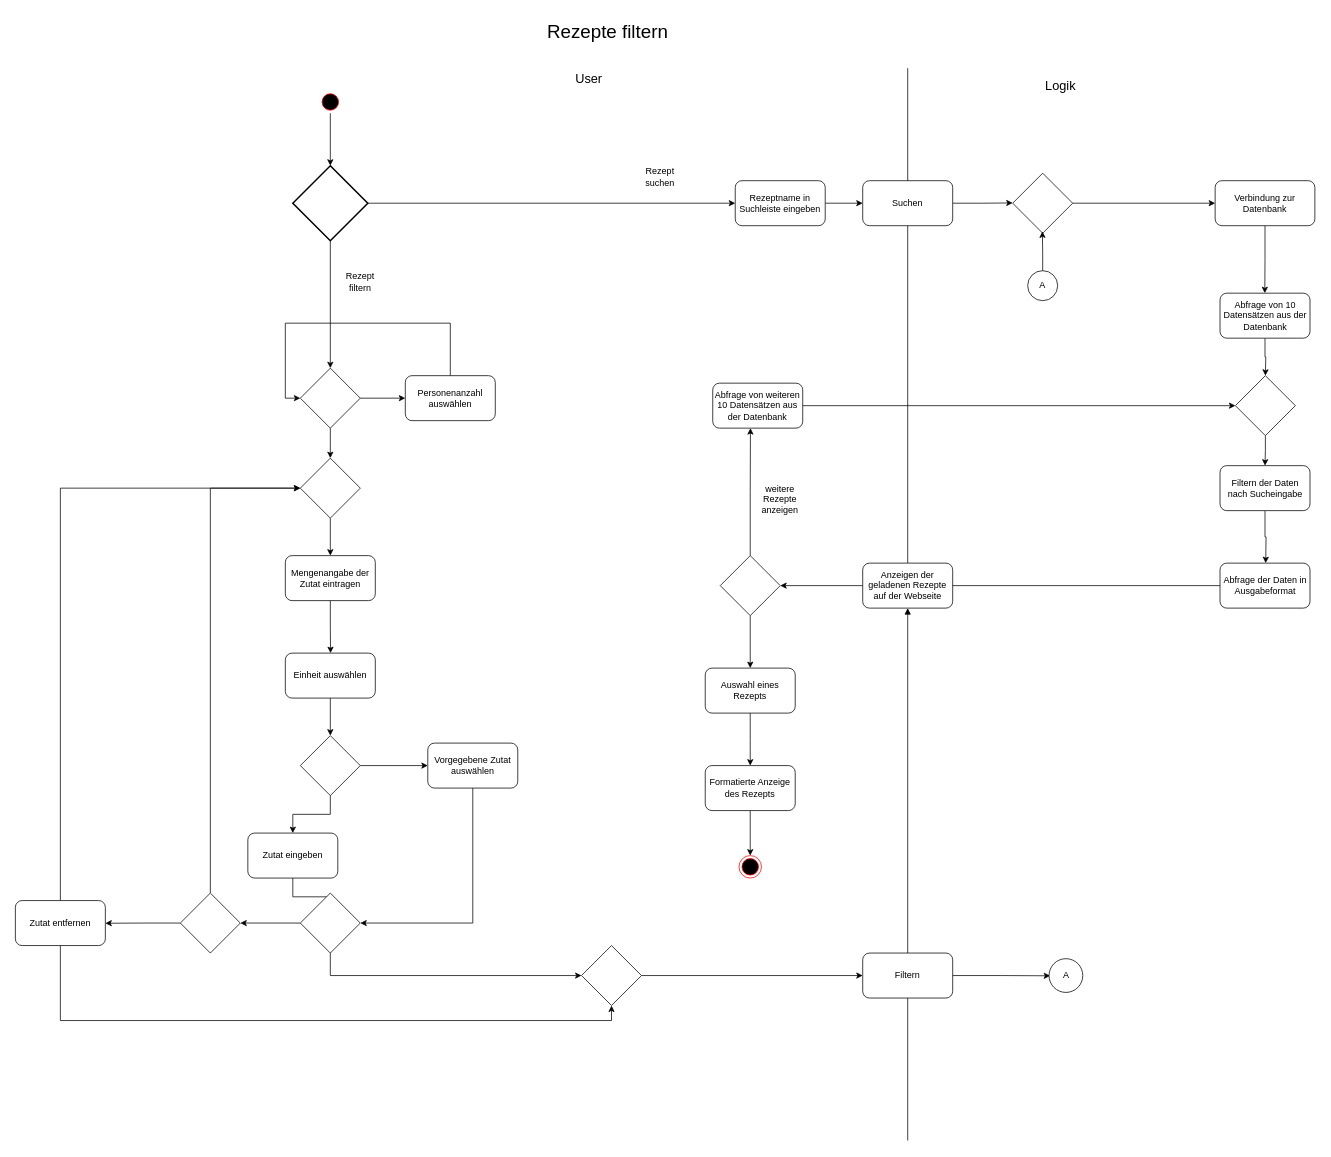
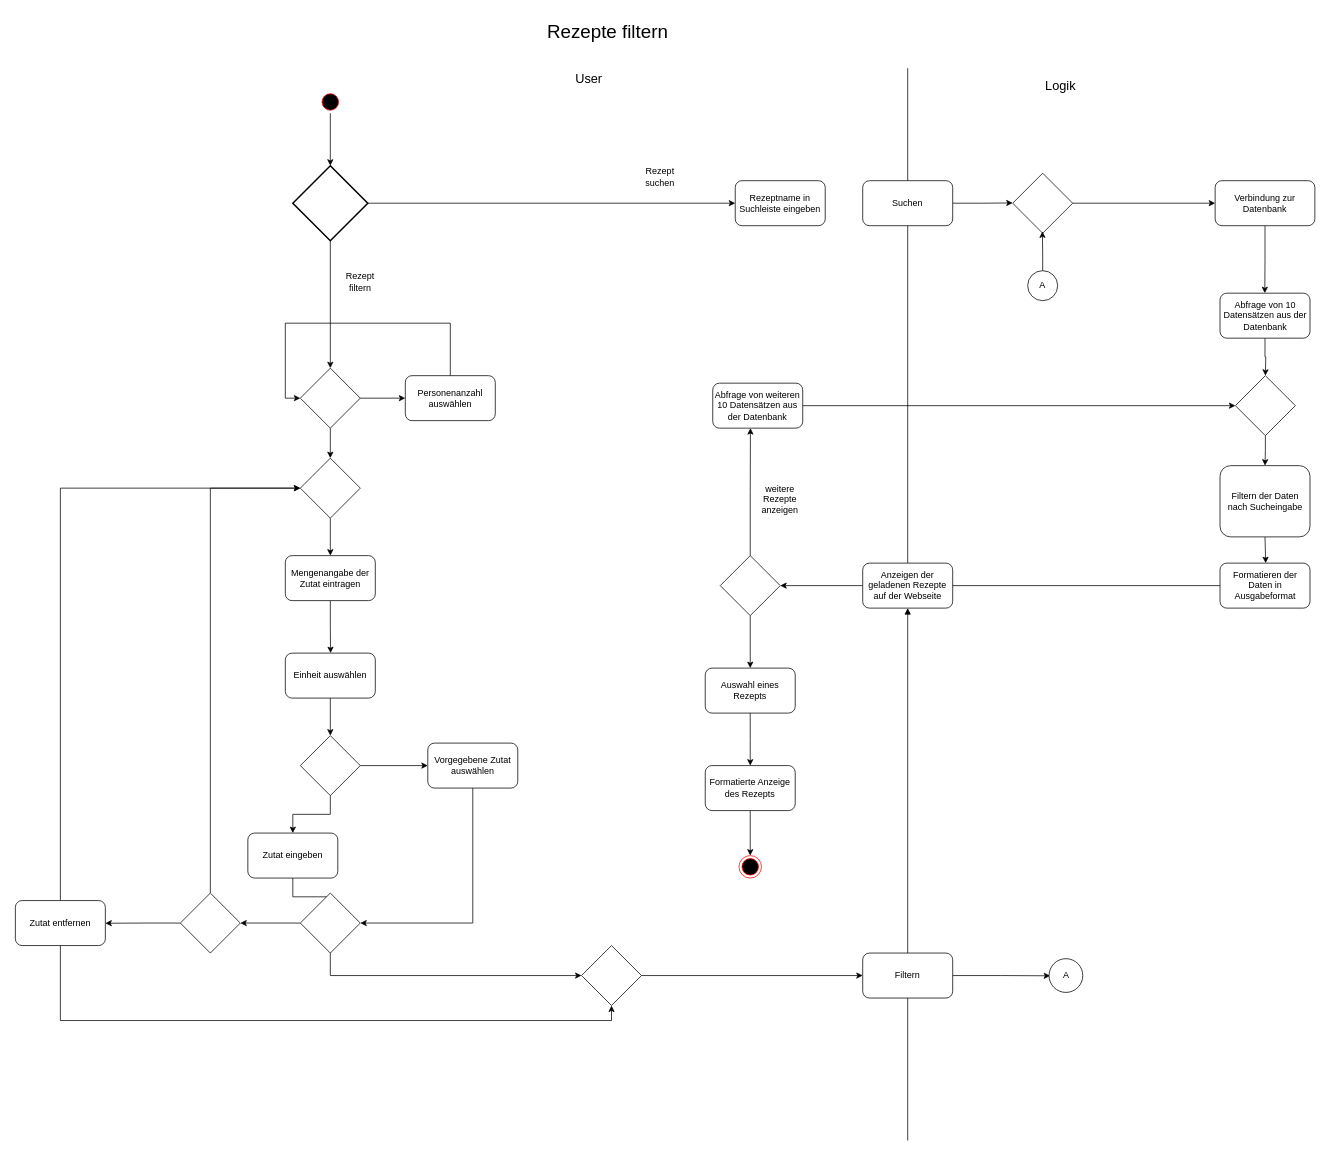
(842, 203) -> none
(1265, 488) -> (1265, 501)
(1266, 585) -> (1266, 585)
